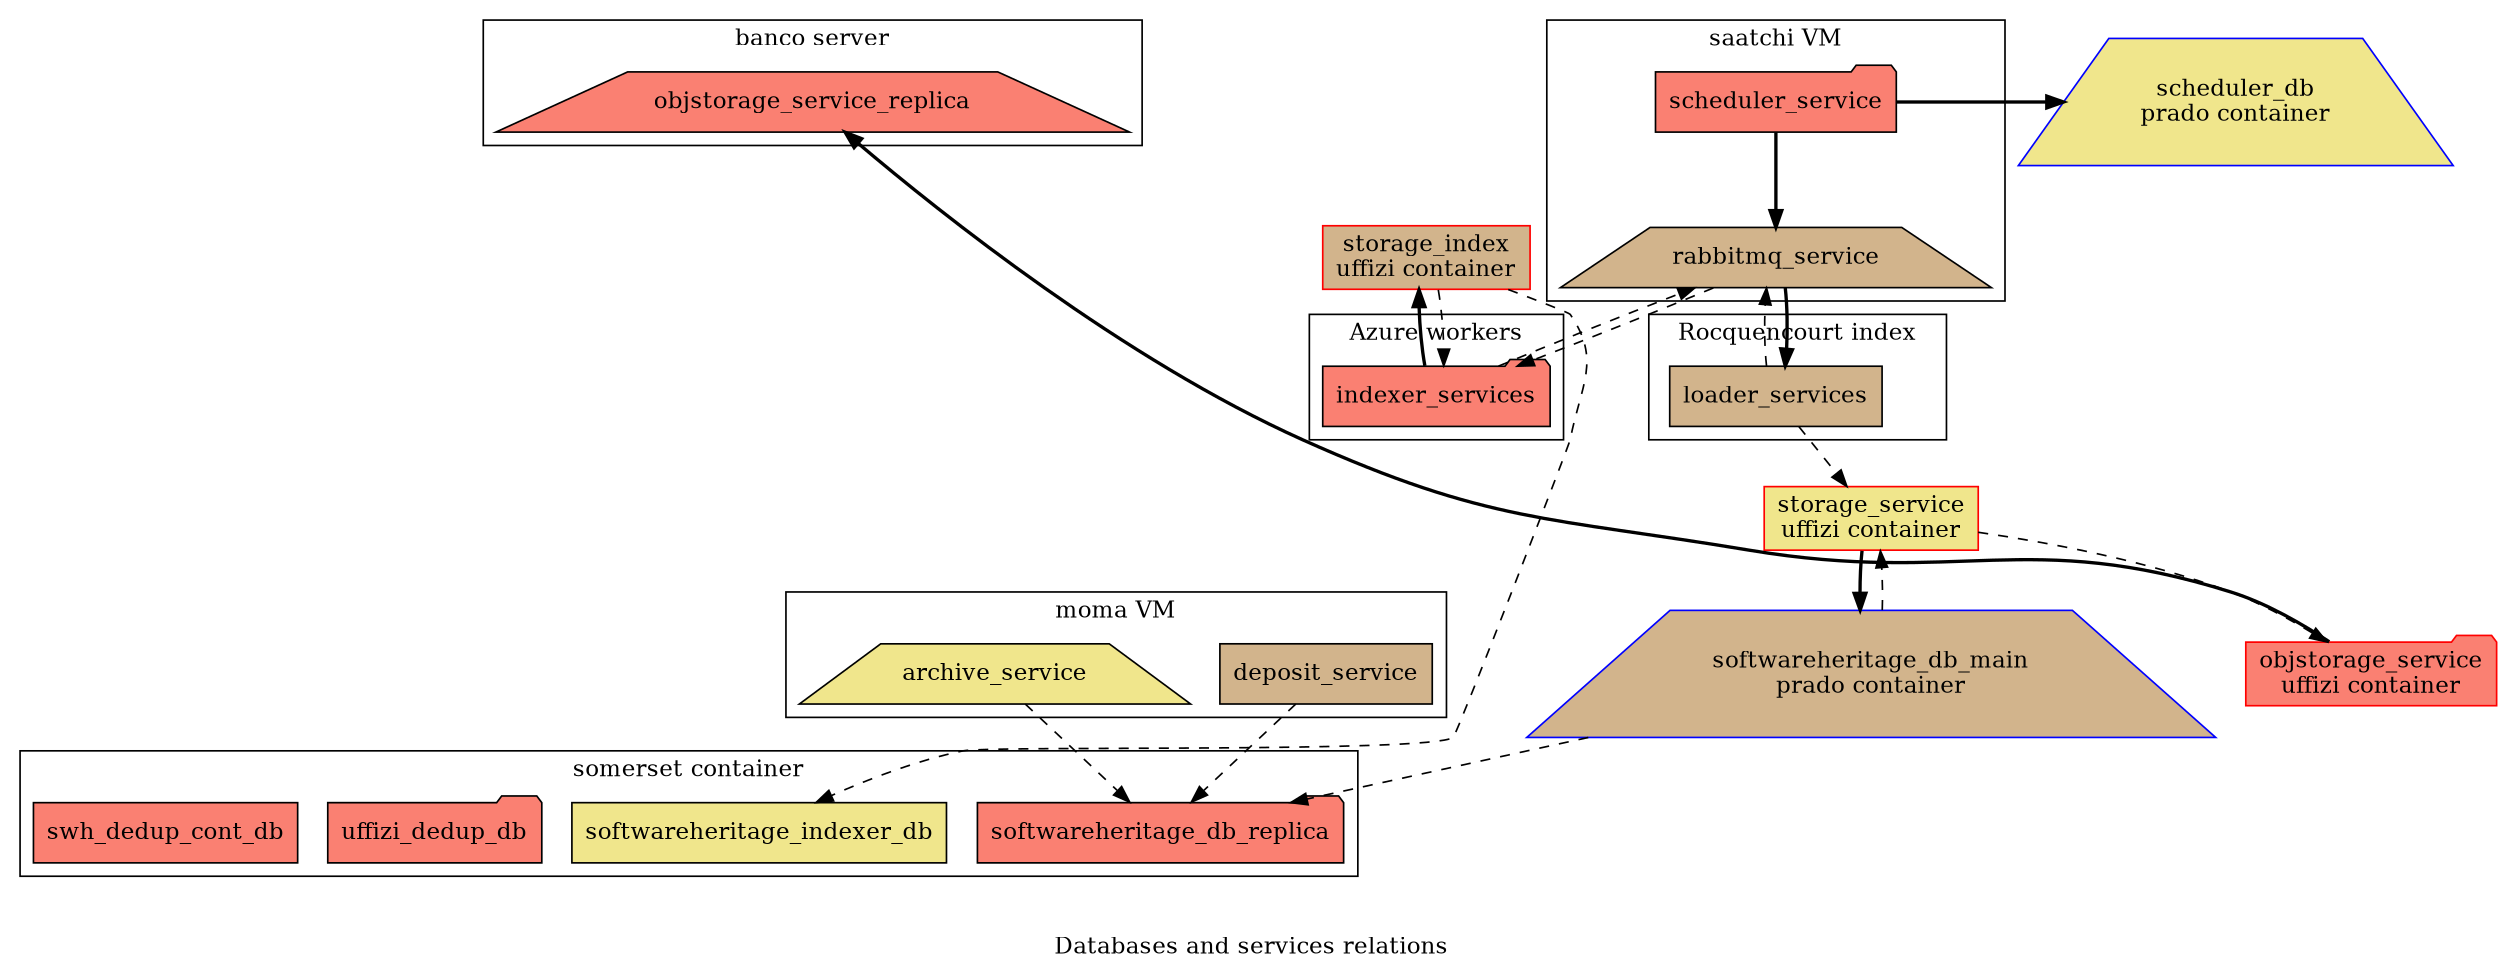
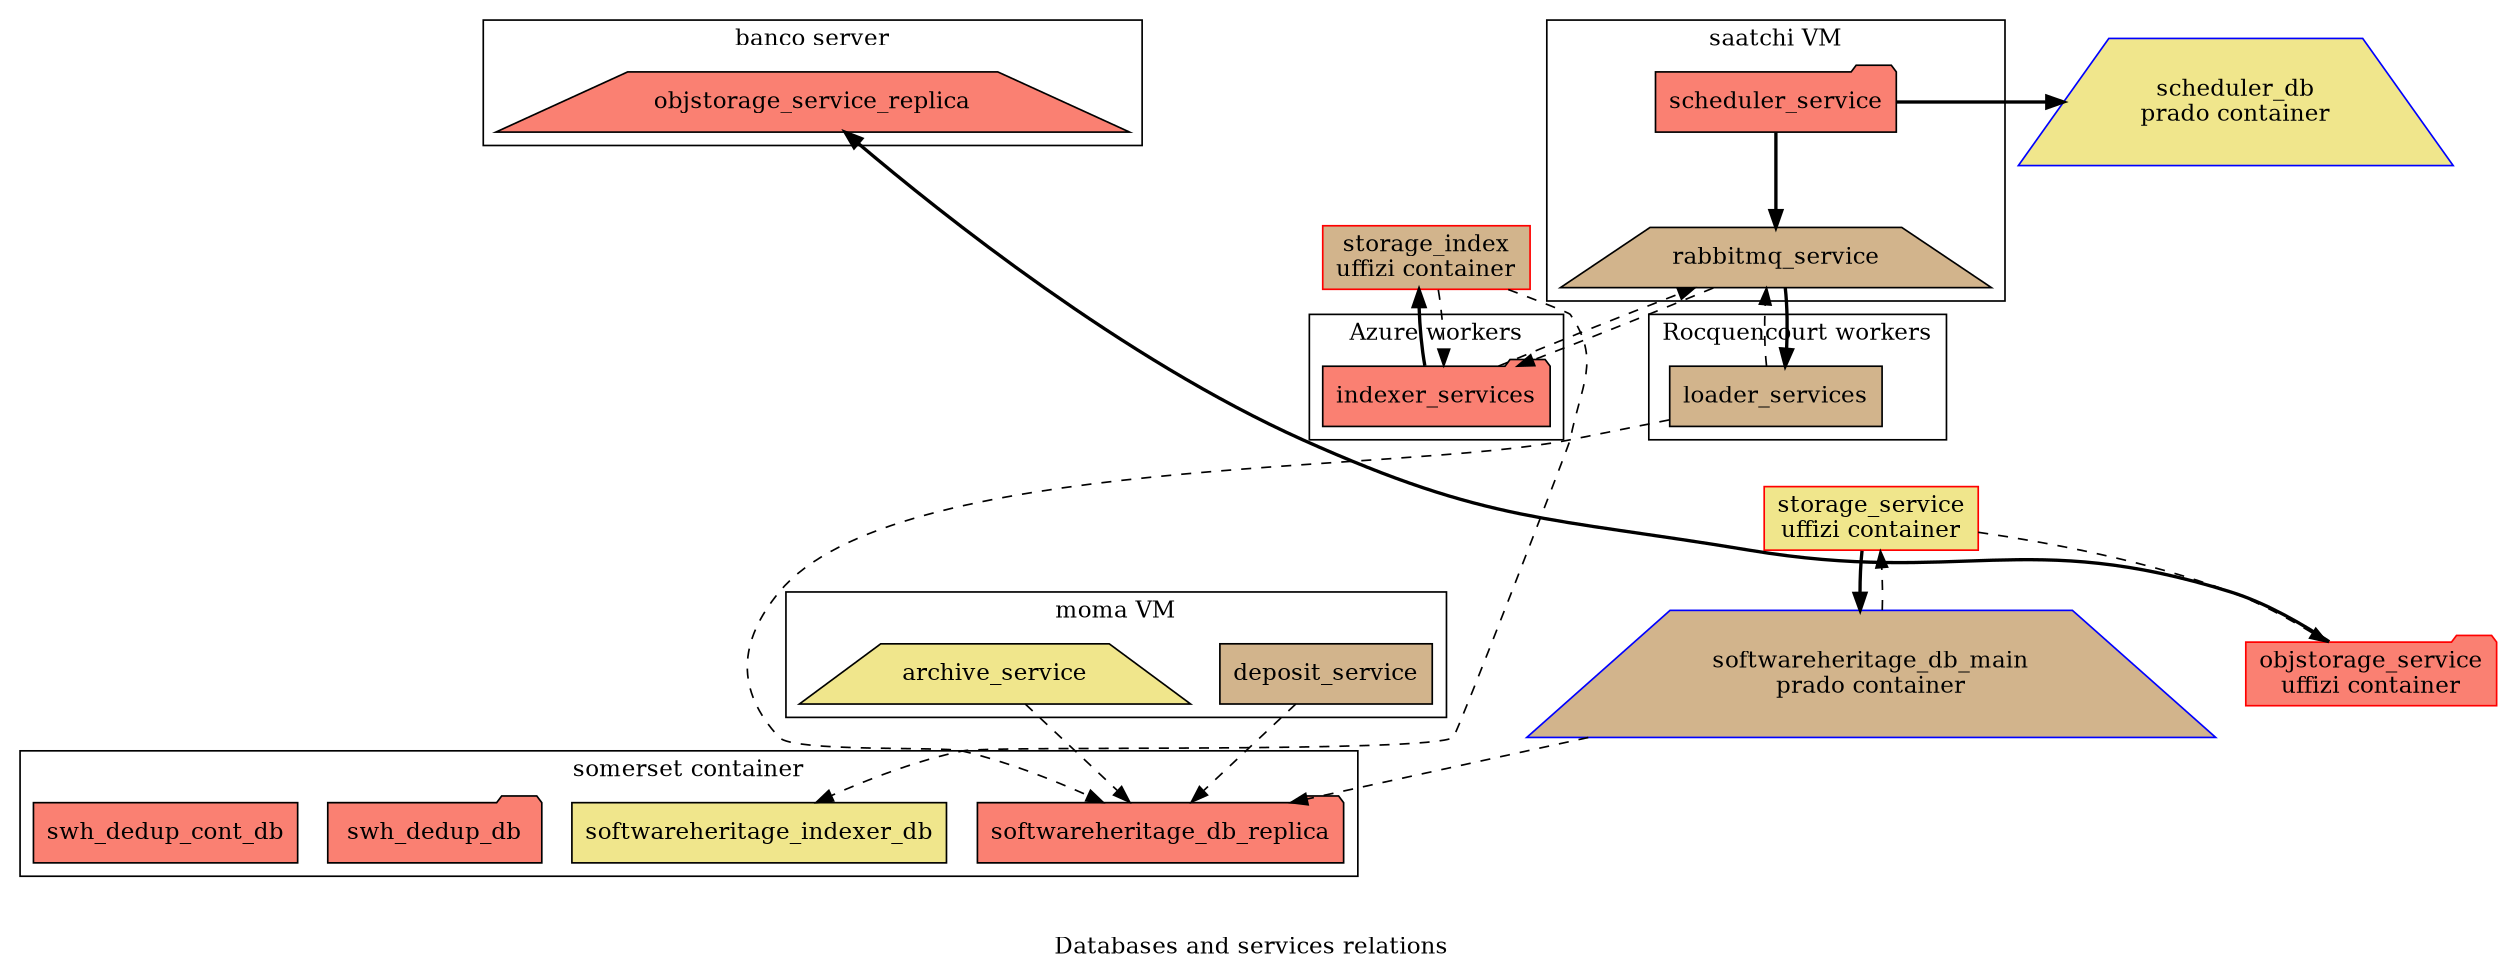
(1798, 334) -> (1798, 334)
(1818, 450) -> (976, 504)
(435, 833) -> (435, 833)
